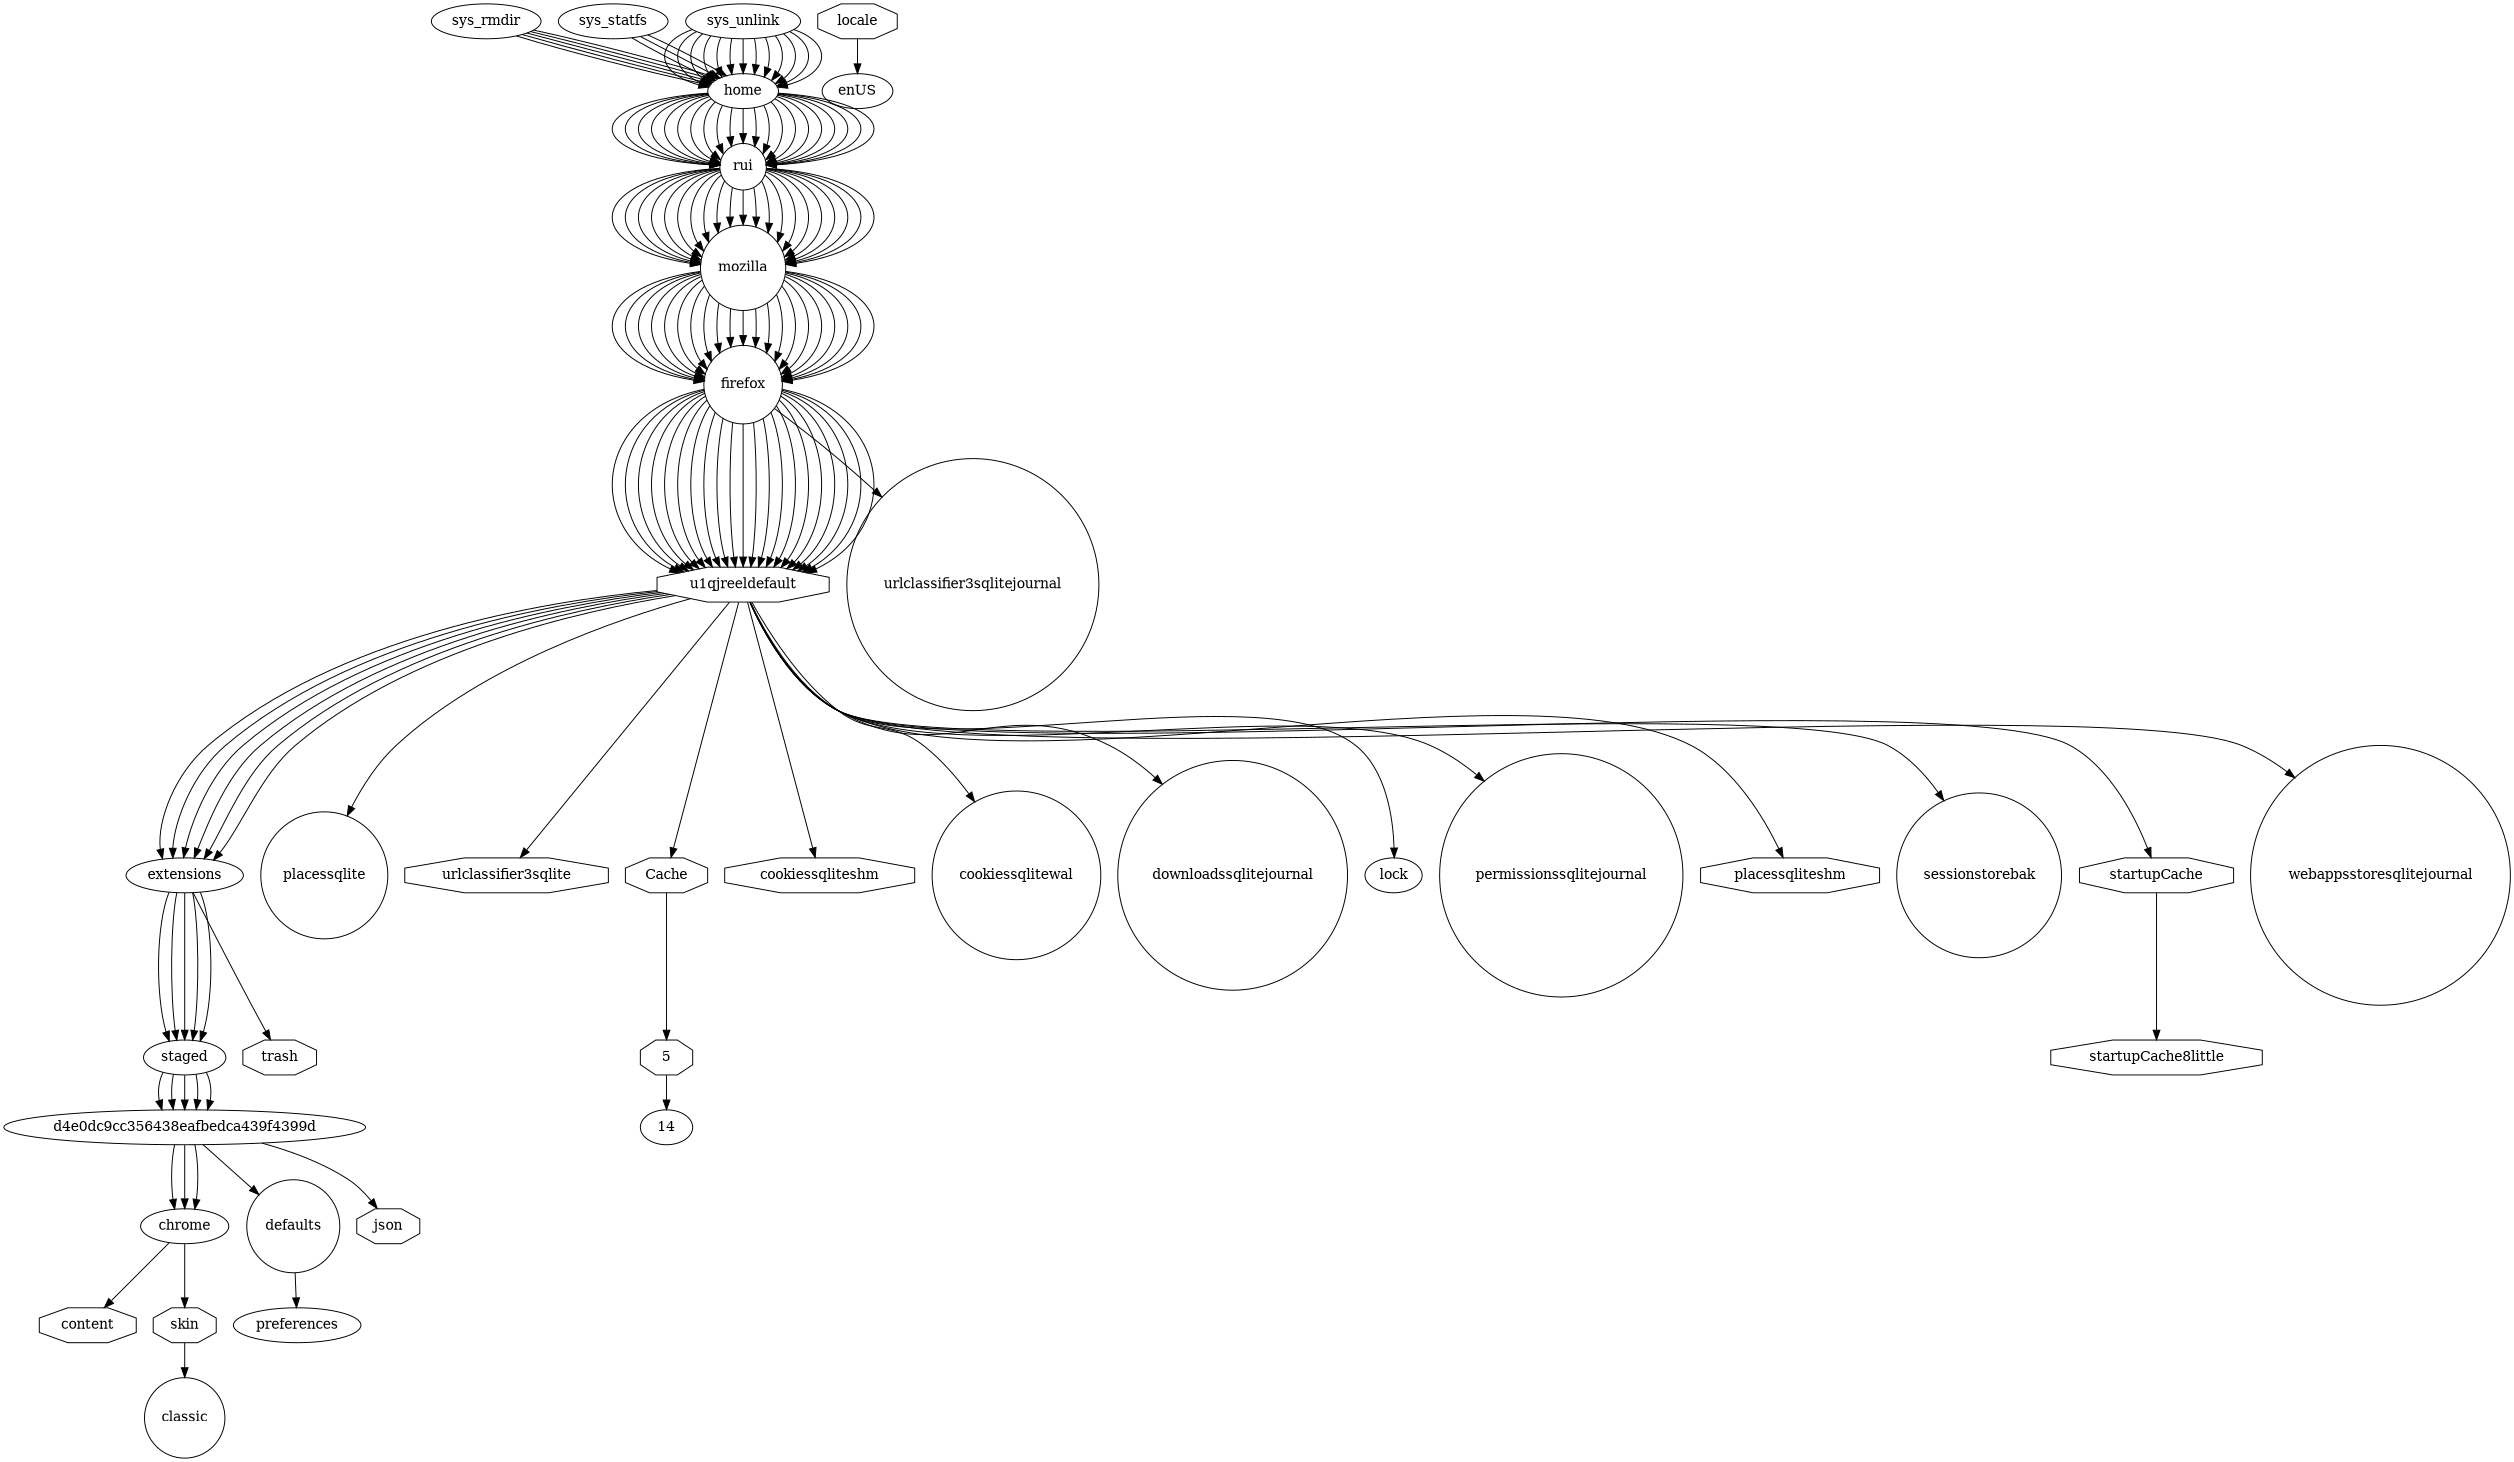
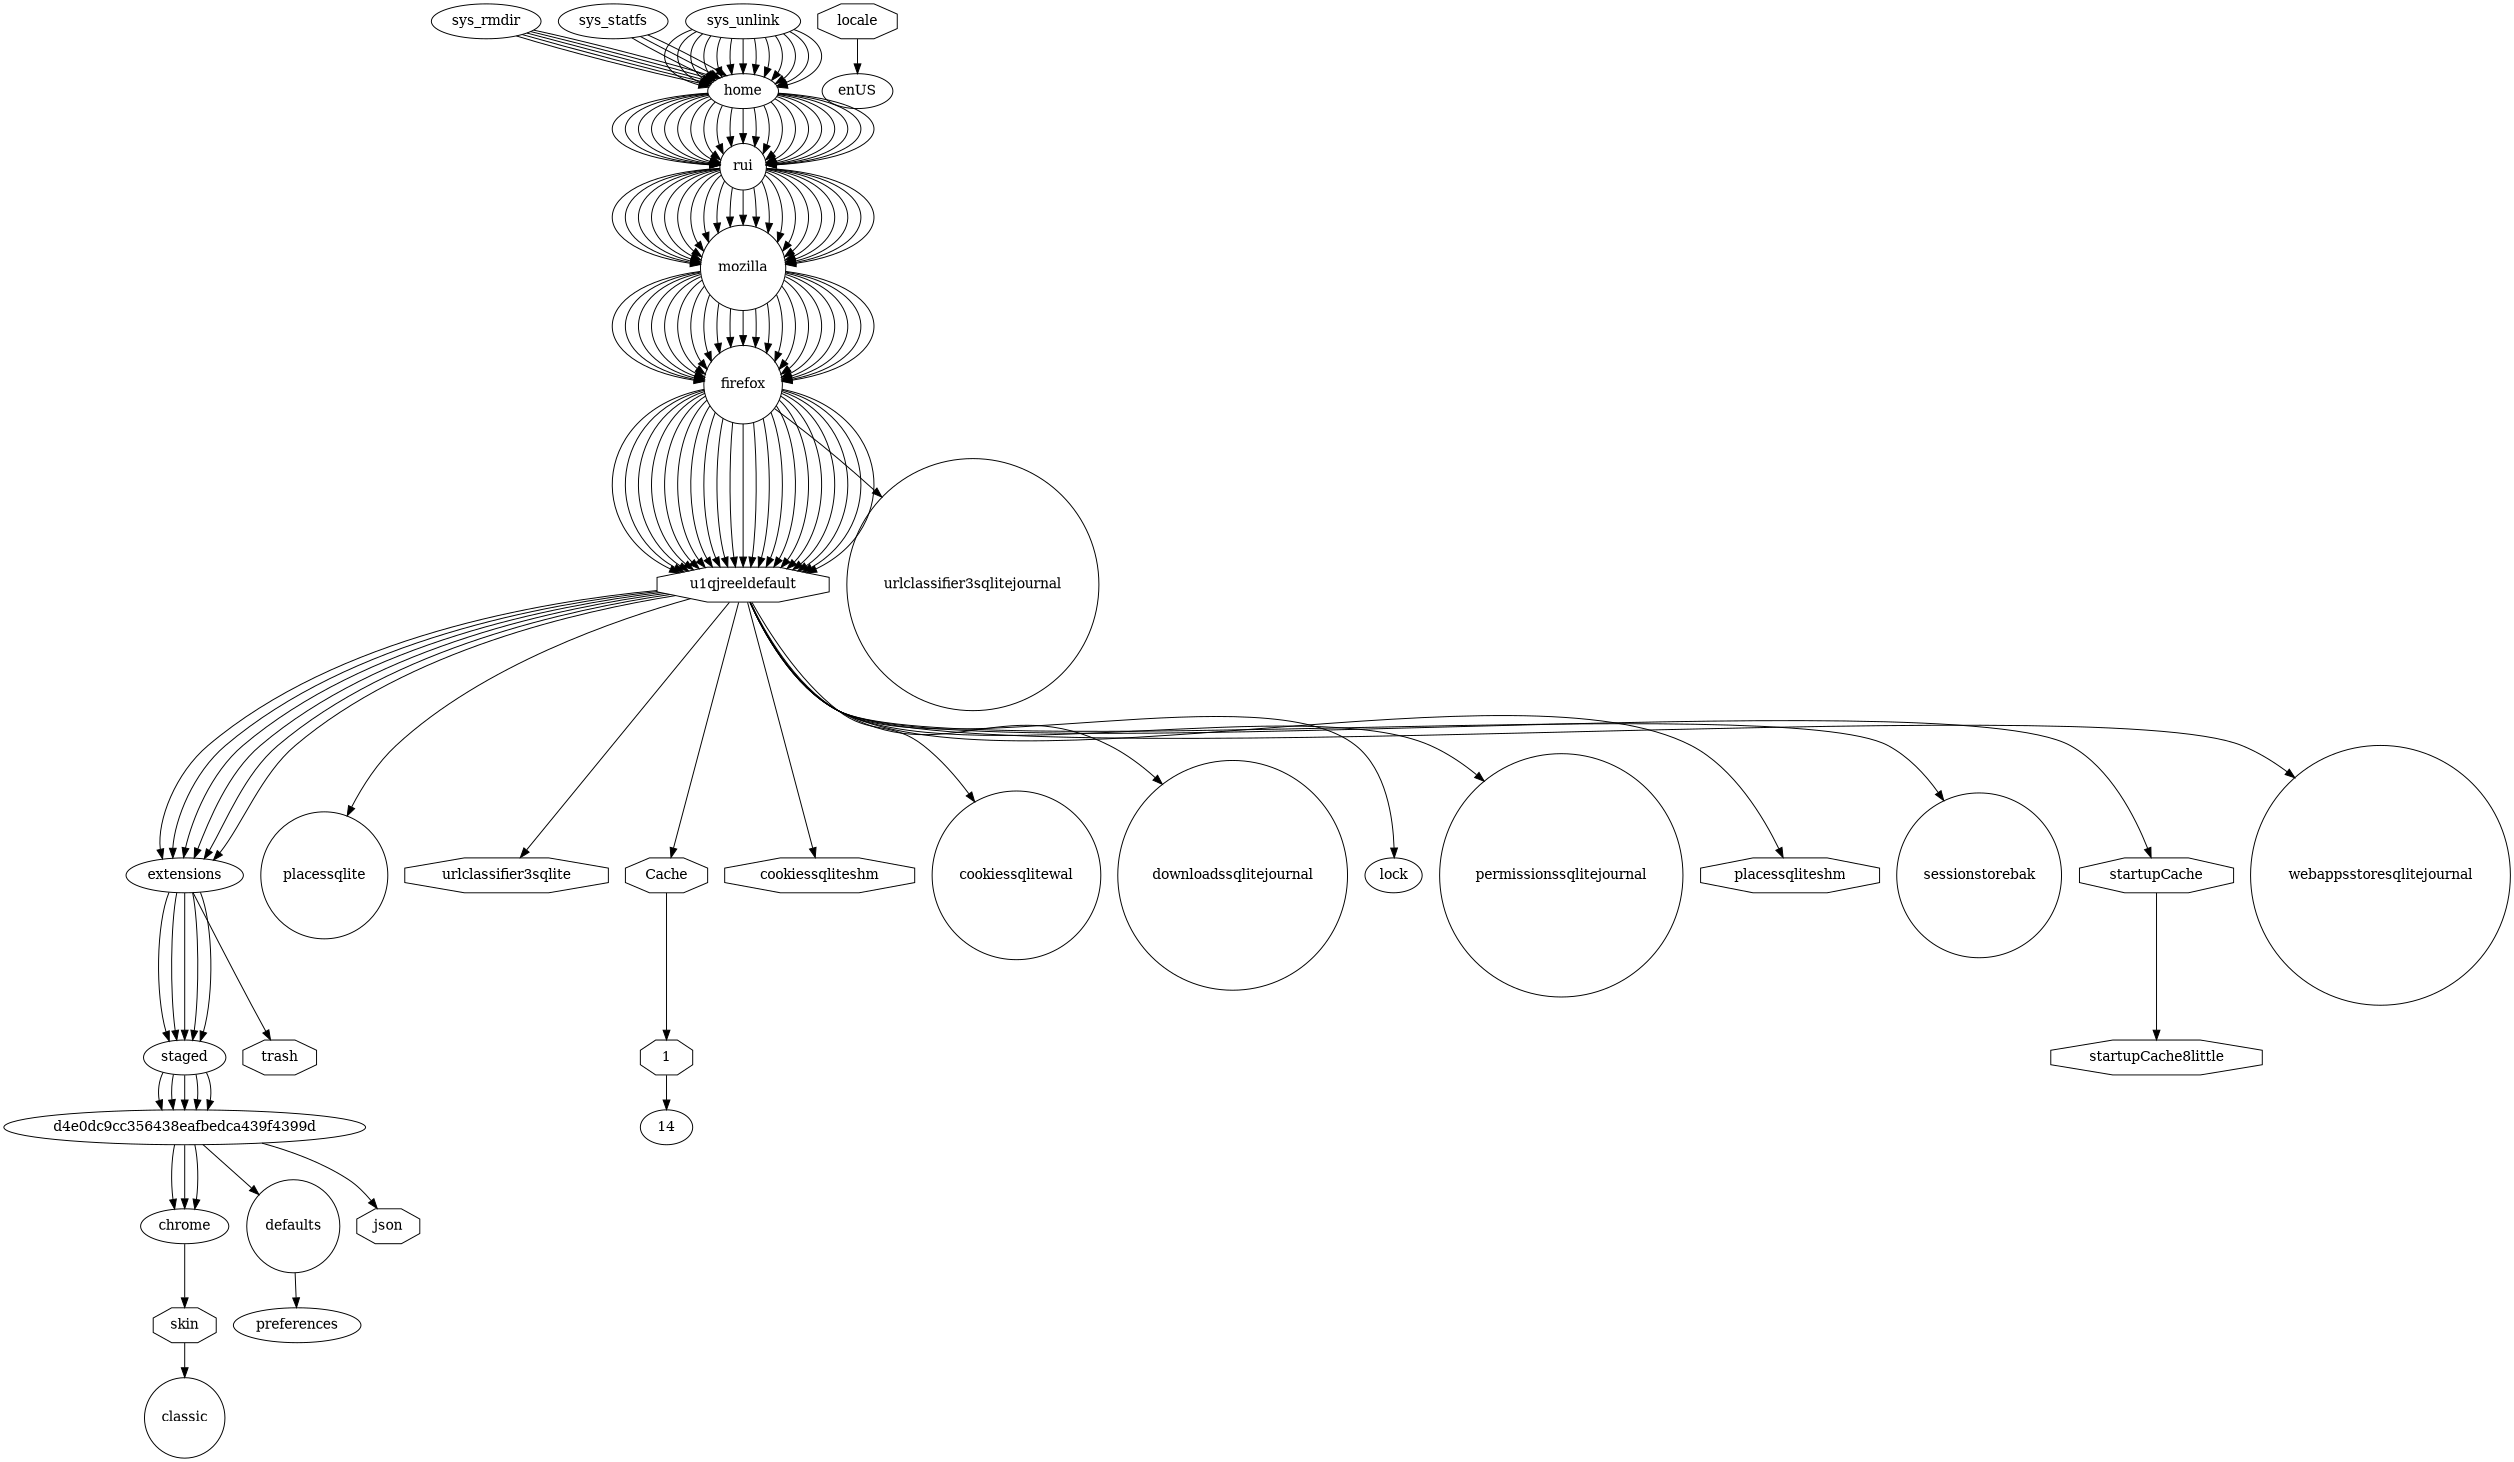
(667, 1057) -> (667, 1057)
(88, 1325) -> none
